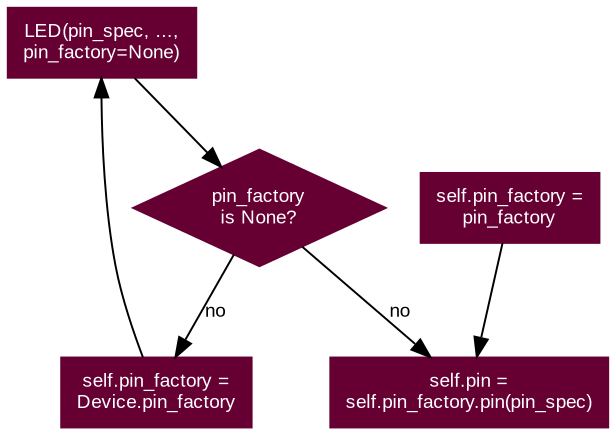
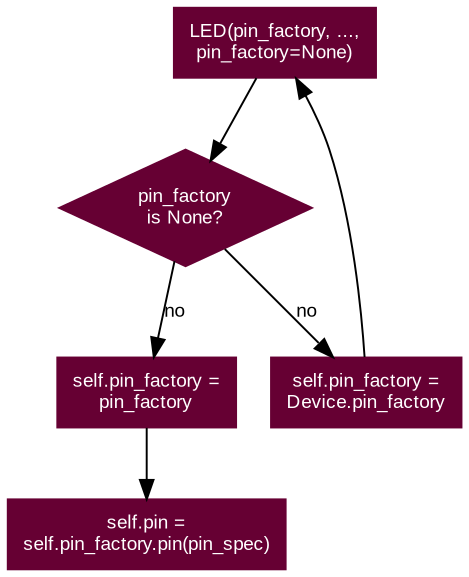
(102, 43) -> (275, 43)
(359, 295) -> (166, 300)
